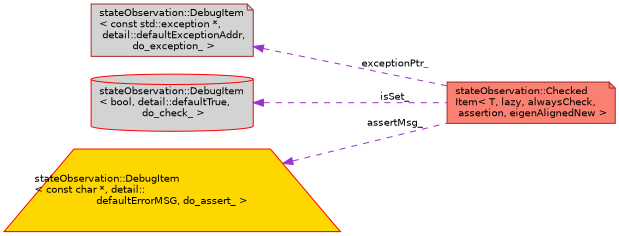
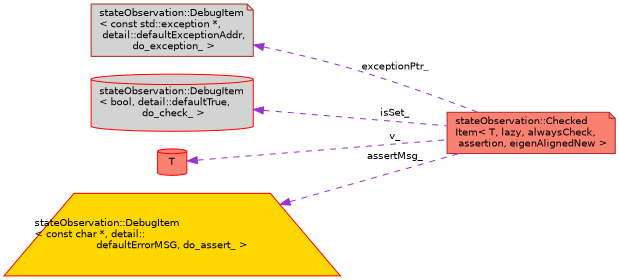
none -> (172, 162)
